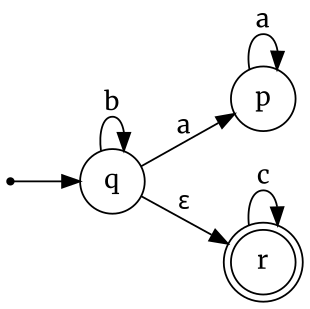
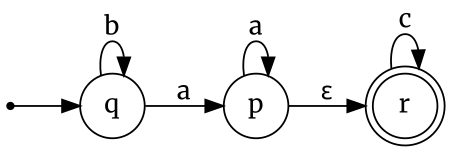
(176, 216) -> (318, 106)
